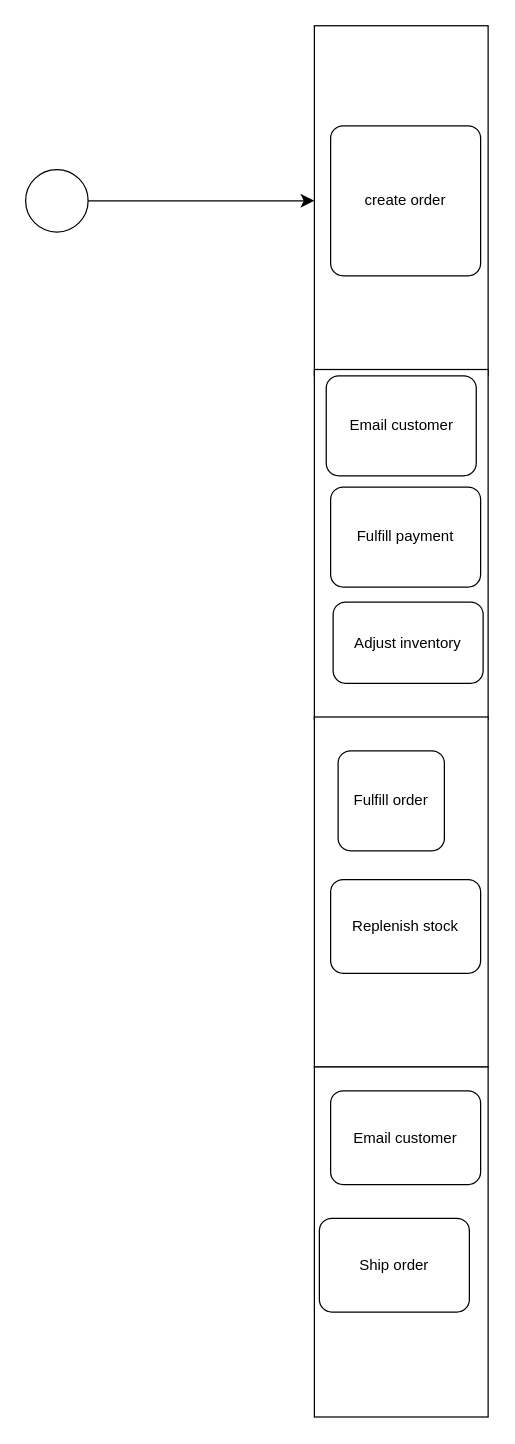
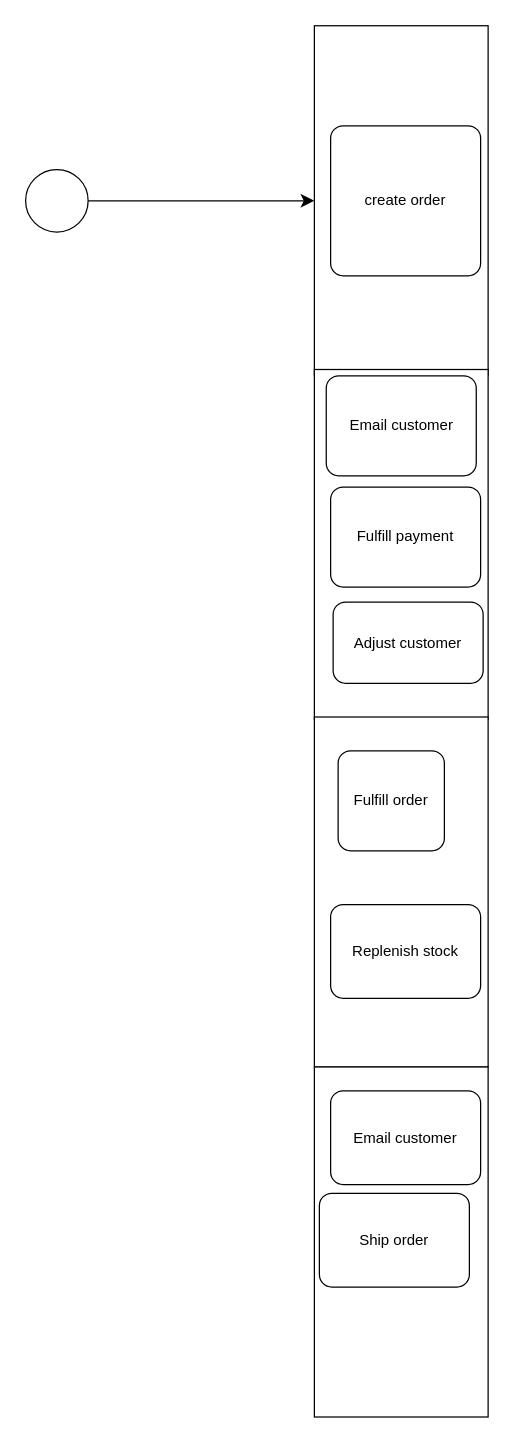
(408, 643) -> (408, 643)
(406, 926) -> (406, 951)
(394, 1265) -> (394, 1240)
